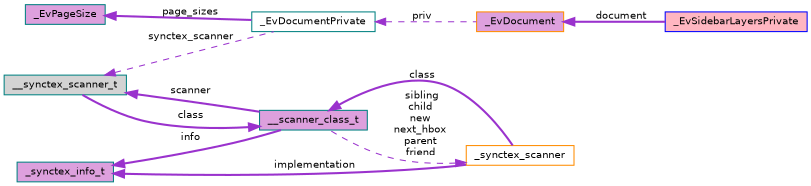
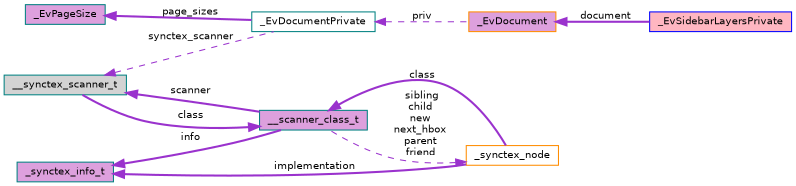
(520, 155) -> (512, 155)
